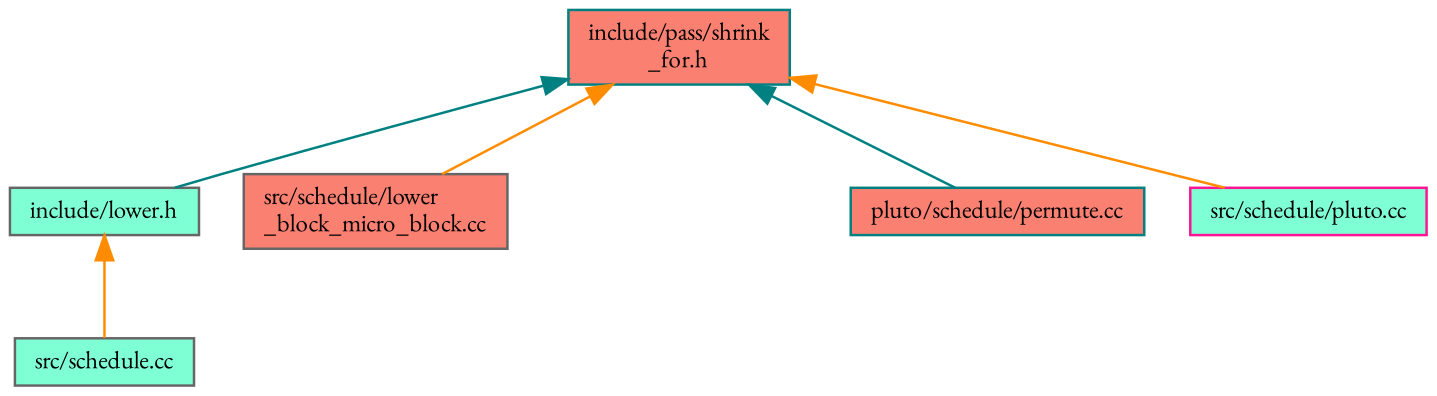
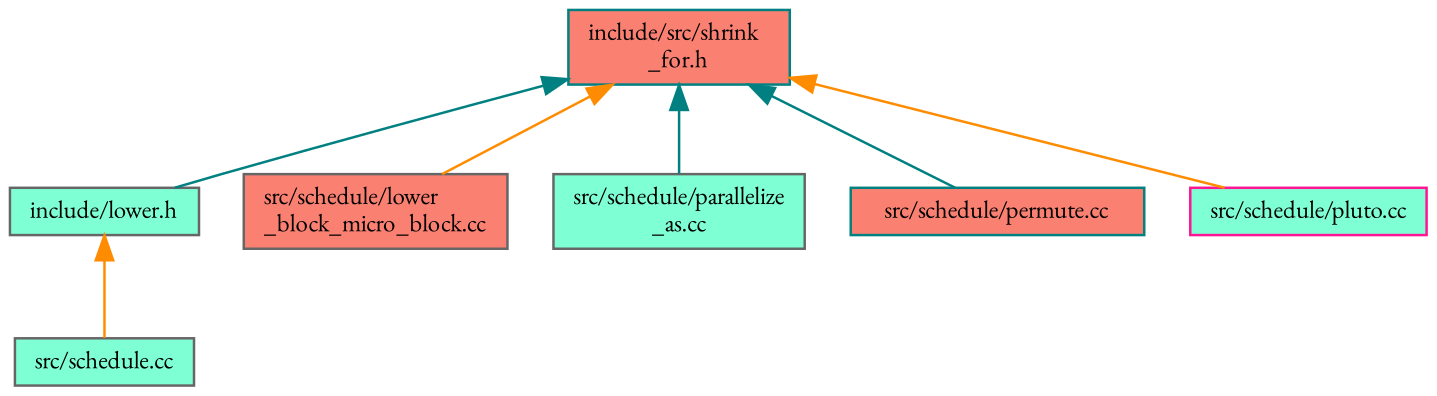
(679, 47) -> (679, 47)
none -> (679, 211)
(997, 211) -> (997, 211)
